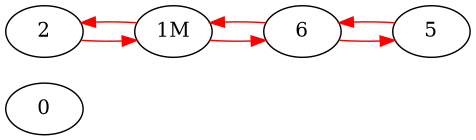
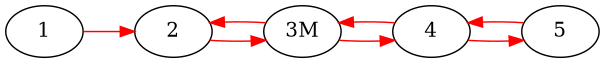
none -> (44, 32)
(173, 32) -> (302, 32)
(302, 32) -> (431, 32)
(44, 109) -> none
